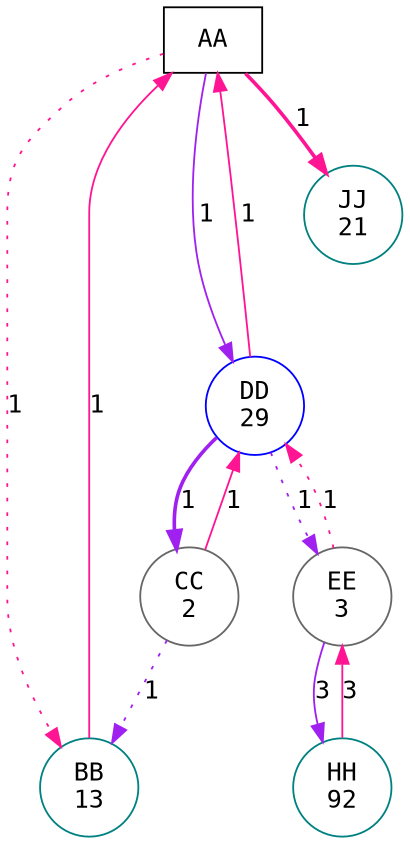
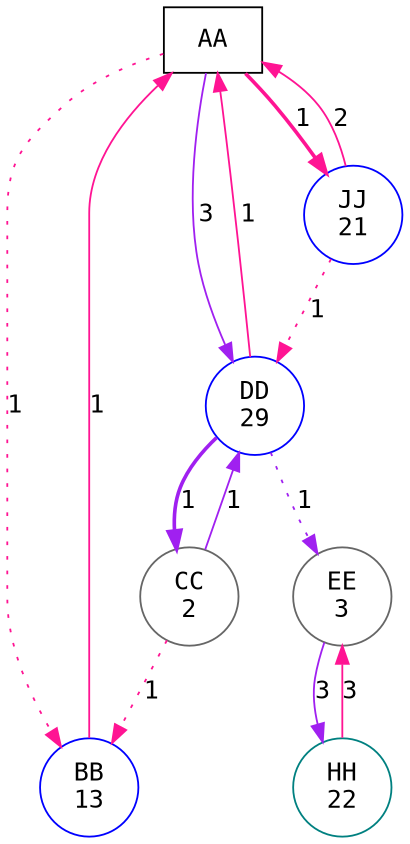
none -> (323, 111)
(207, 215) -> (207, 215)
(353, 215) -> (353, 215)
(319, 502) -> (308, 302)
(219, 510) -> (219, 510)
(144, 683) -> (144, 683)
(89, 787) -> (89, 787)
(342, 787) -> (342, 787)
